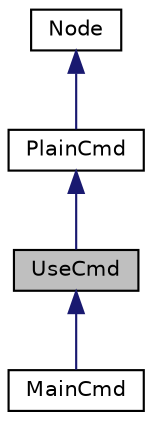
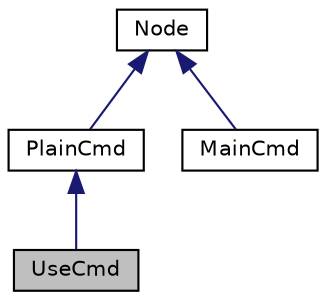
(76, 342) -> (213, 99)
